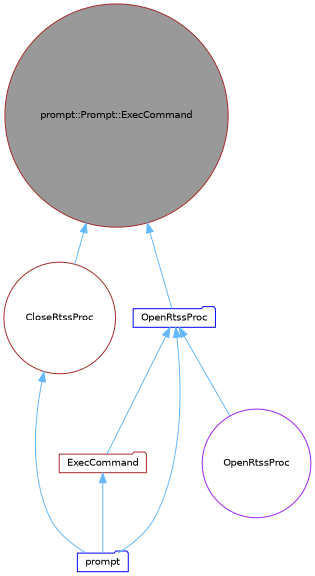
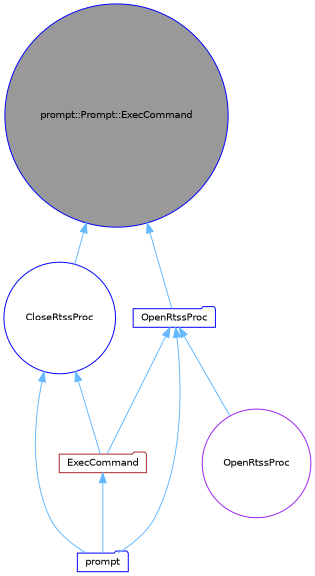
(117, 116) -> (117, 116)
(60, 318) -> (60, 318)
none -> (89, 418)
